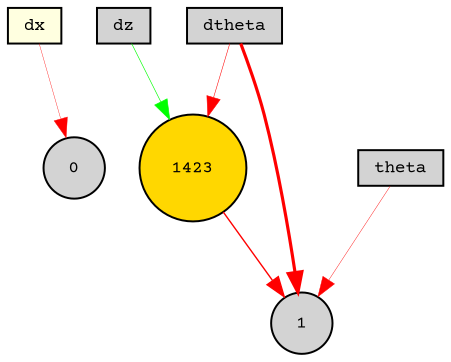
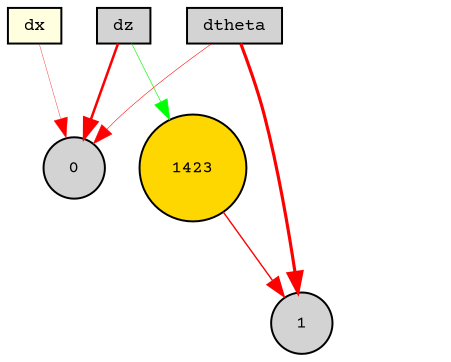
(222, 71) -> (165, 78)
none -> (104, 82)
(401, 168) -> none
